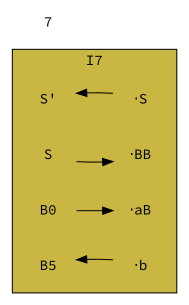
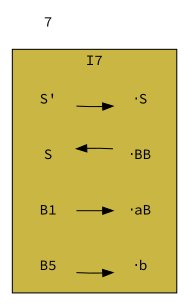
(100, 93) -> (90, 107)
(90, 162) -> (100, 148)
(48, 211) -> (48, 211)
(100, 259) -> (90, 273)
